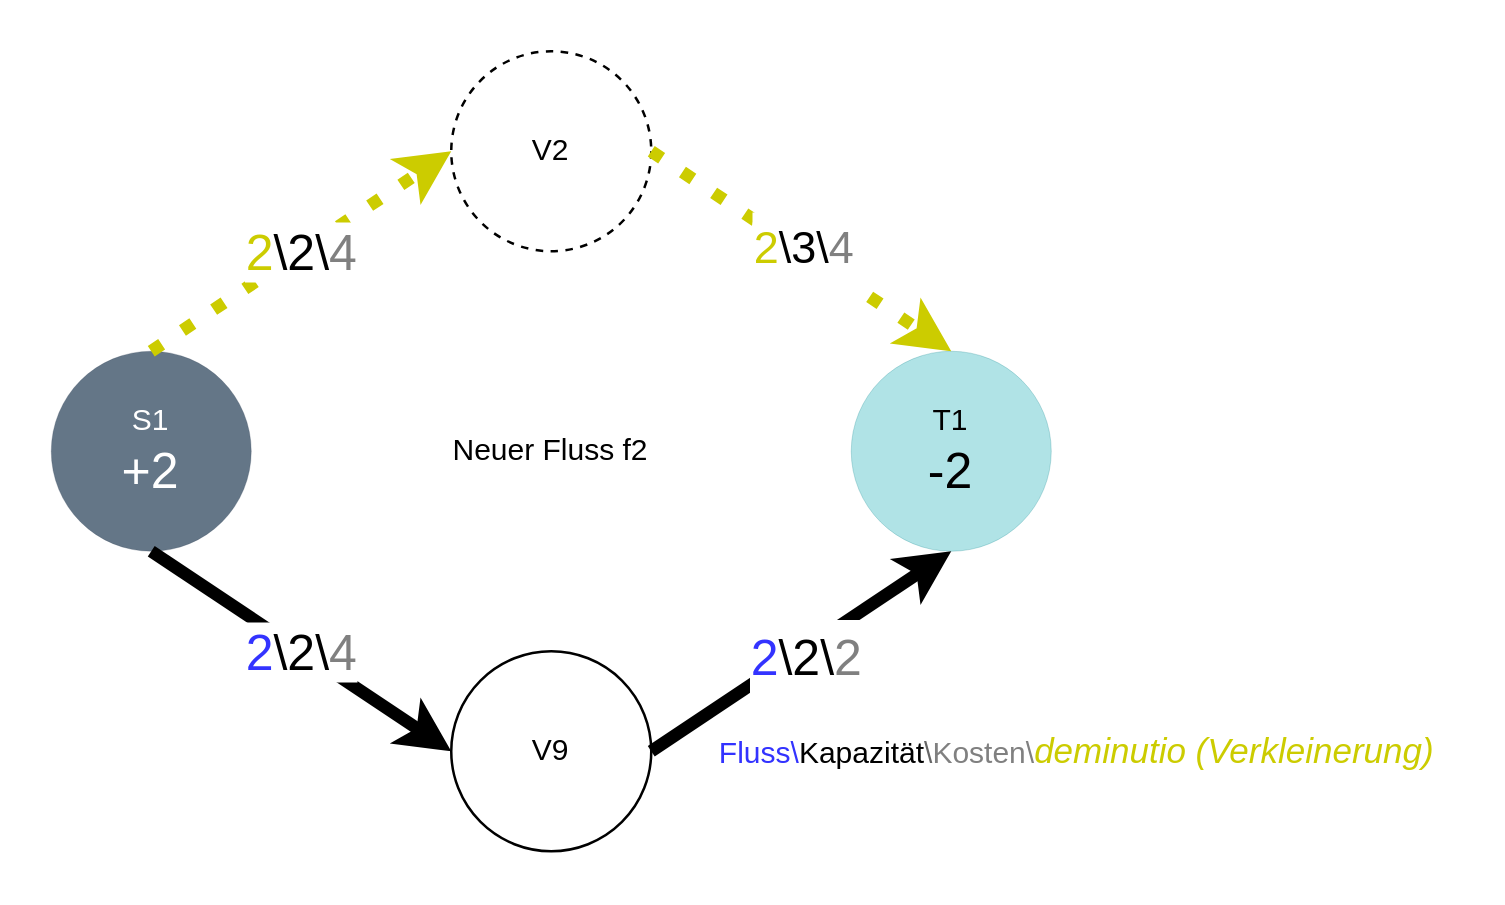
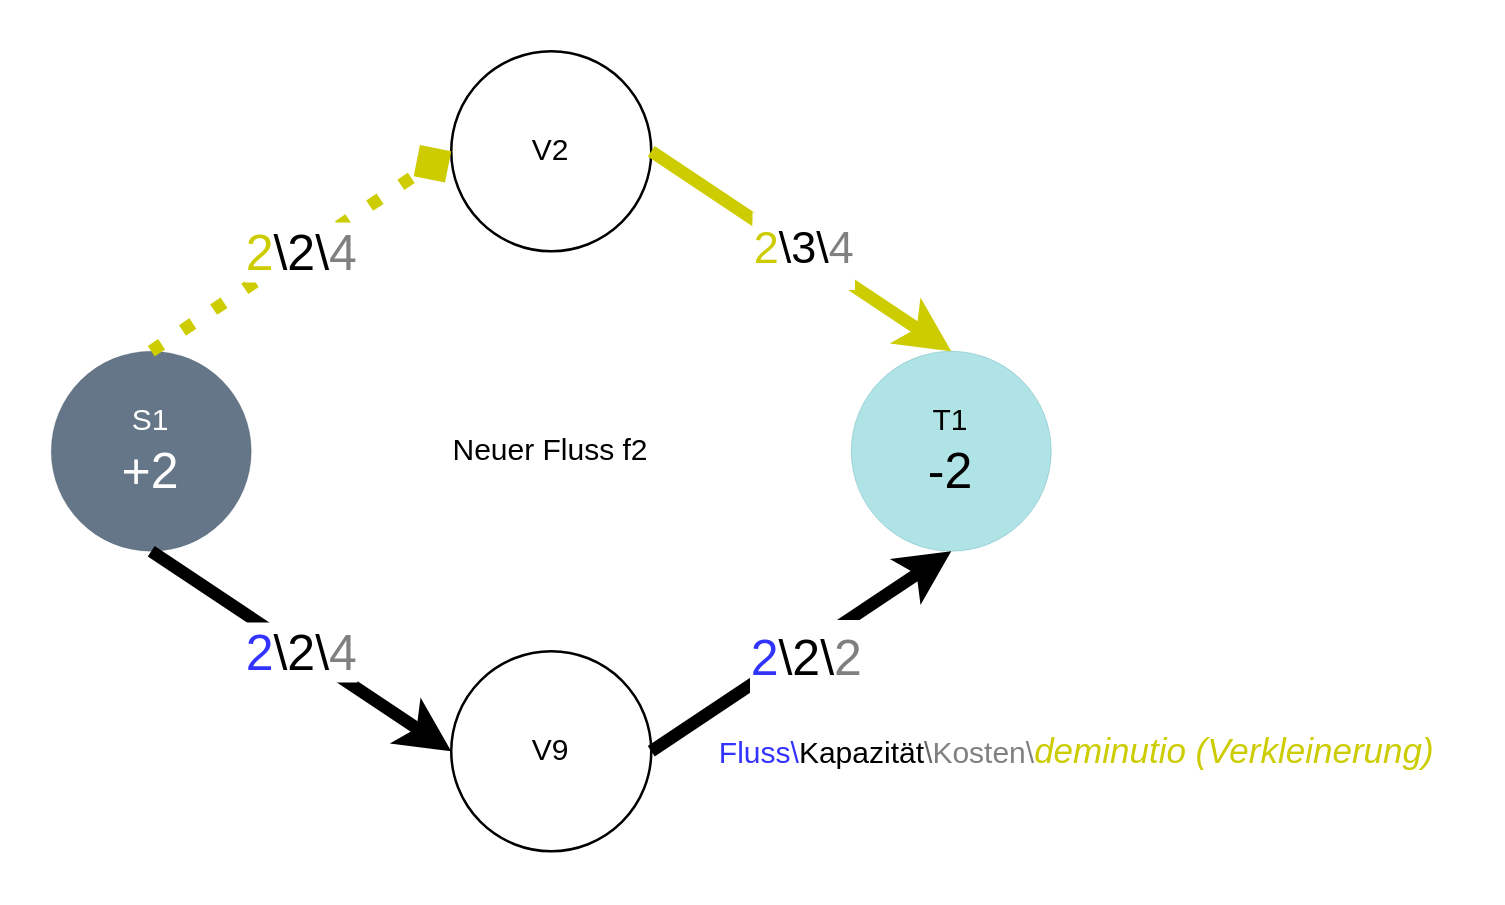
(551, 151) -> (551, 151)
(667, 162) -> (667, 162)
(415, 175) -> (415, 175)
